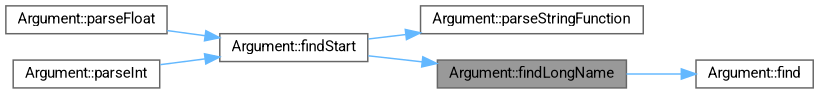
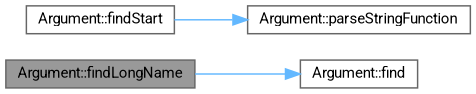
(86, 20) -> none
(395, 59) -> none
(86, 74) -> none
